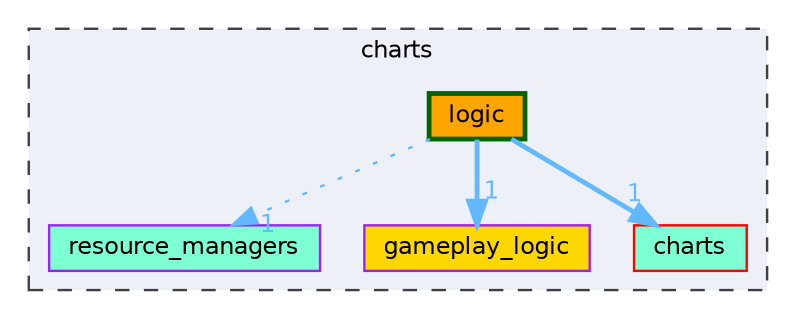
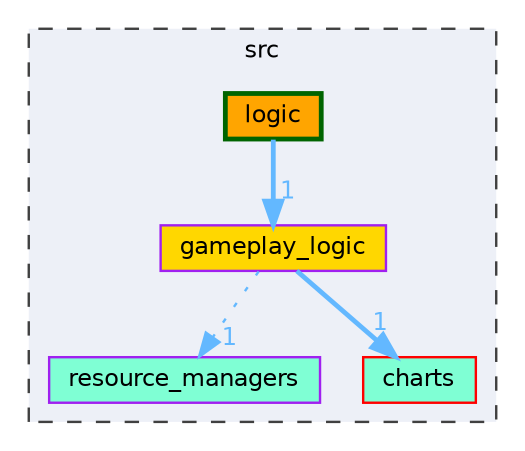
(398, 52) -> (262, 52)
(573, 176) -> (337, 306)
(343, 177) -> (236, 304)
